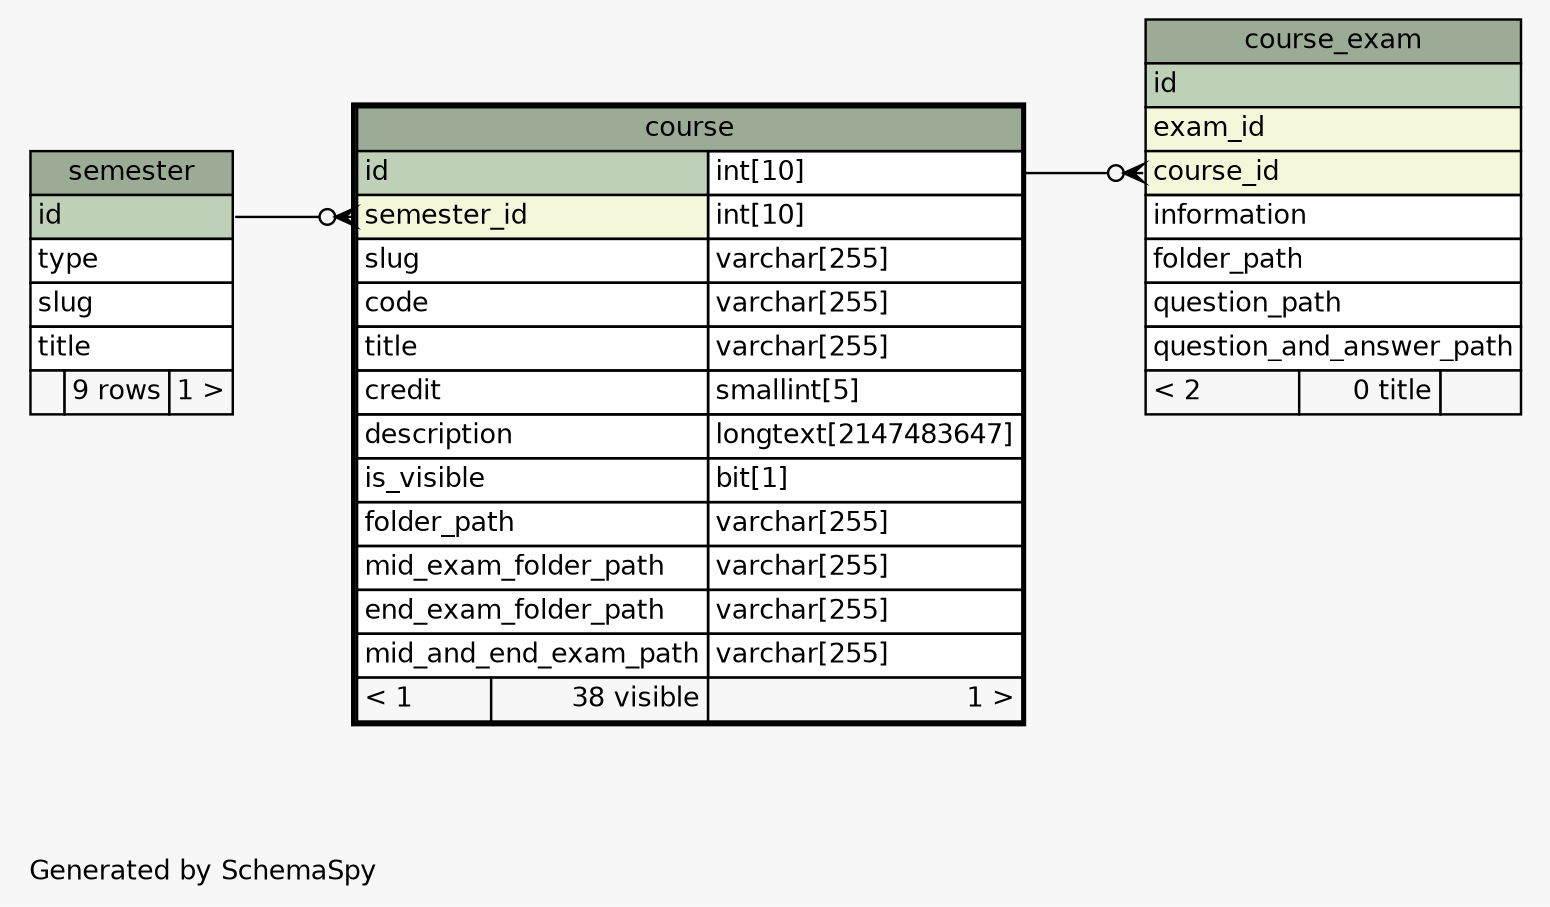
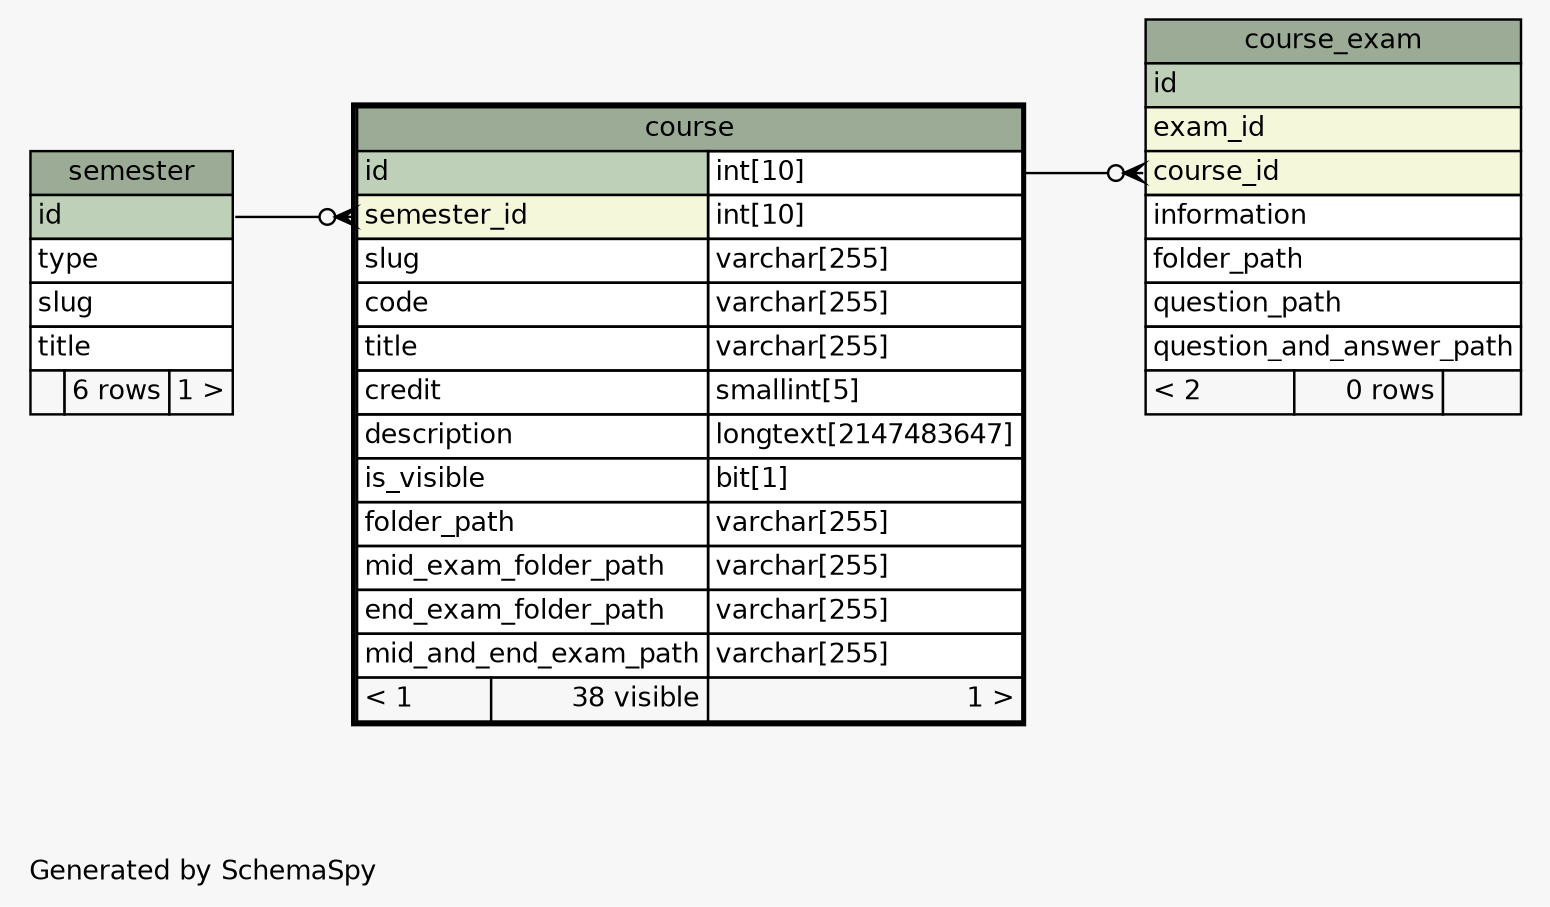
(117, 391) -> (117, 391)
(1393, 391) -> (1391, 391)
